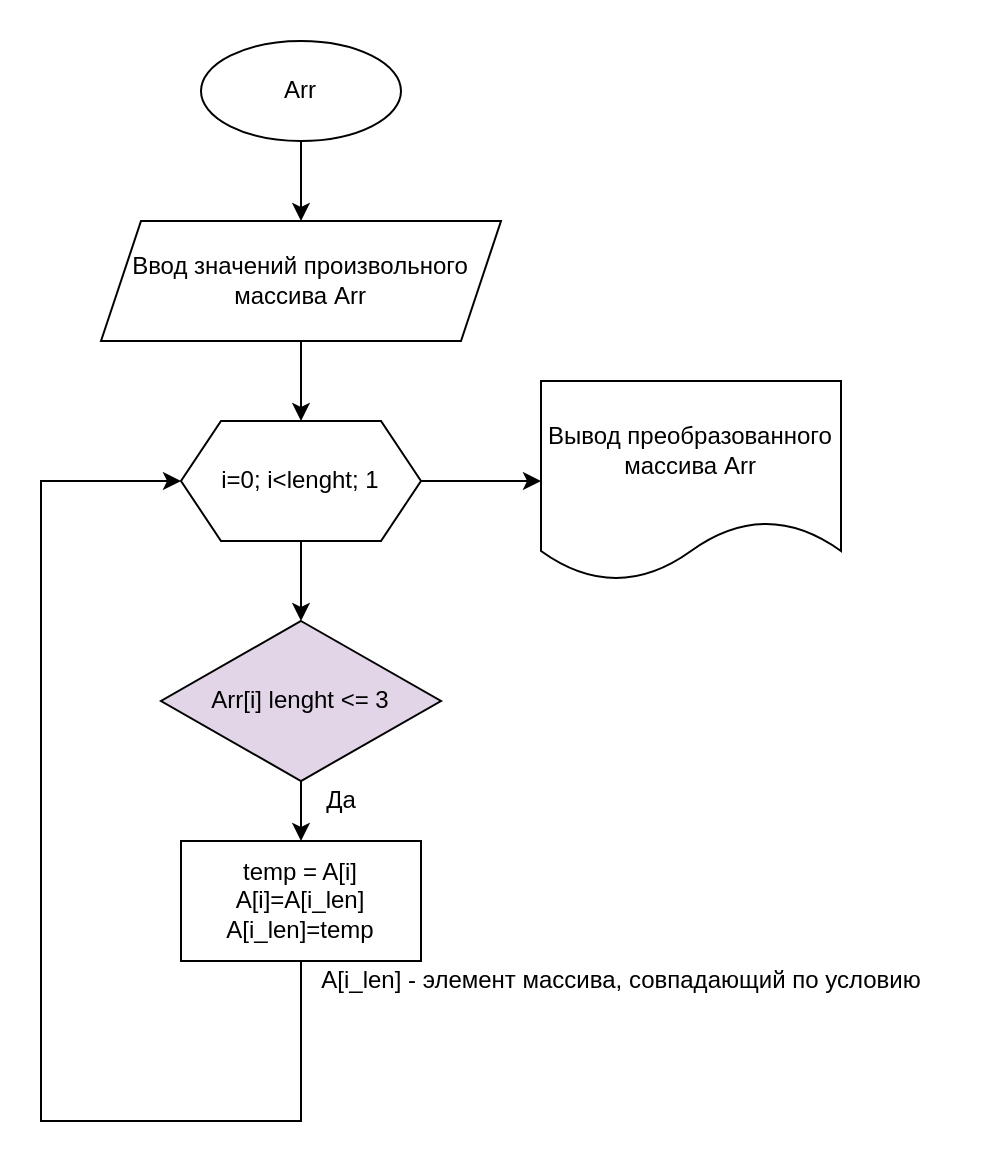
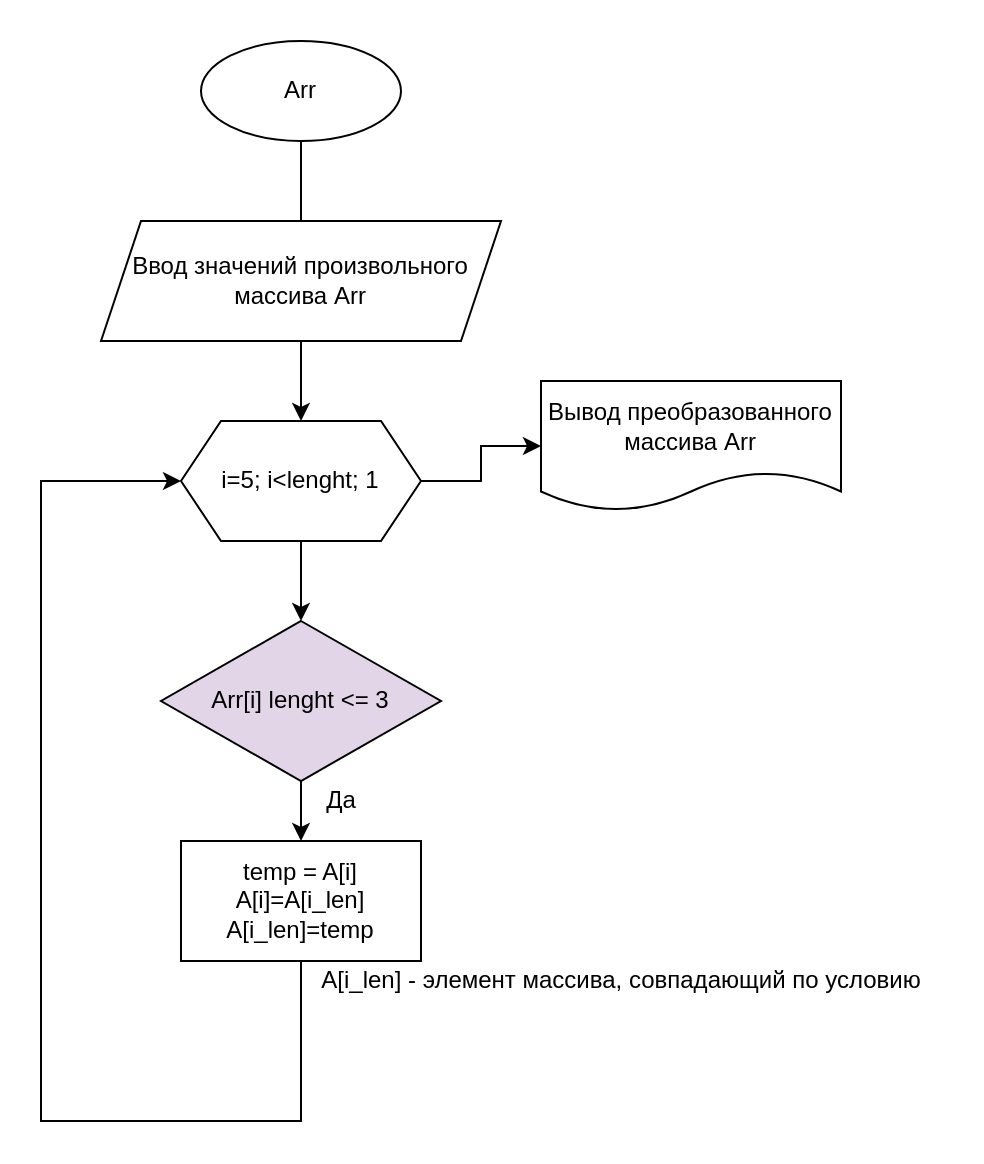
(301, 206) -> (301, 211)
(301, 481) -> (301, 481)
(691, 481) -> (691, 446)
